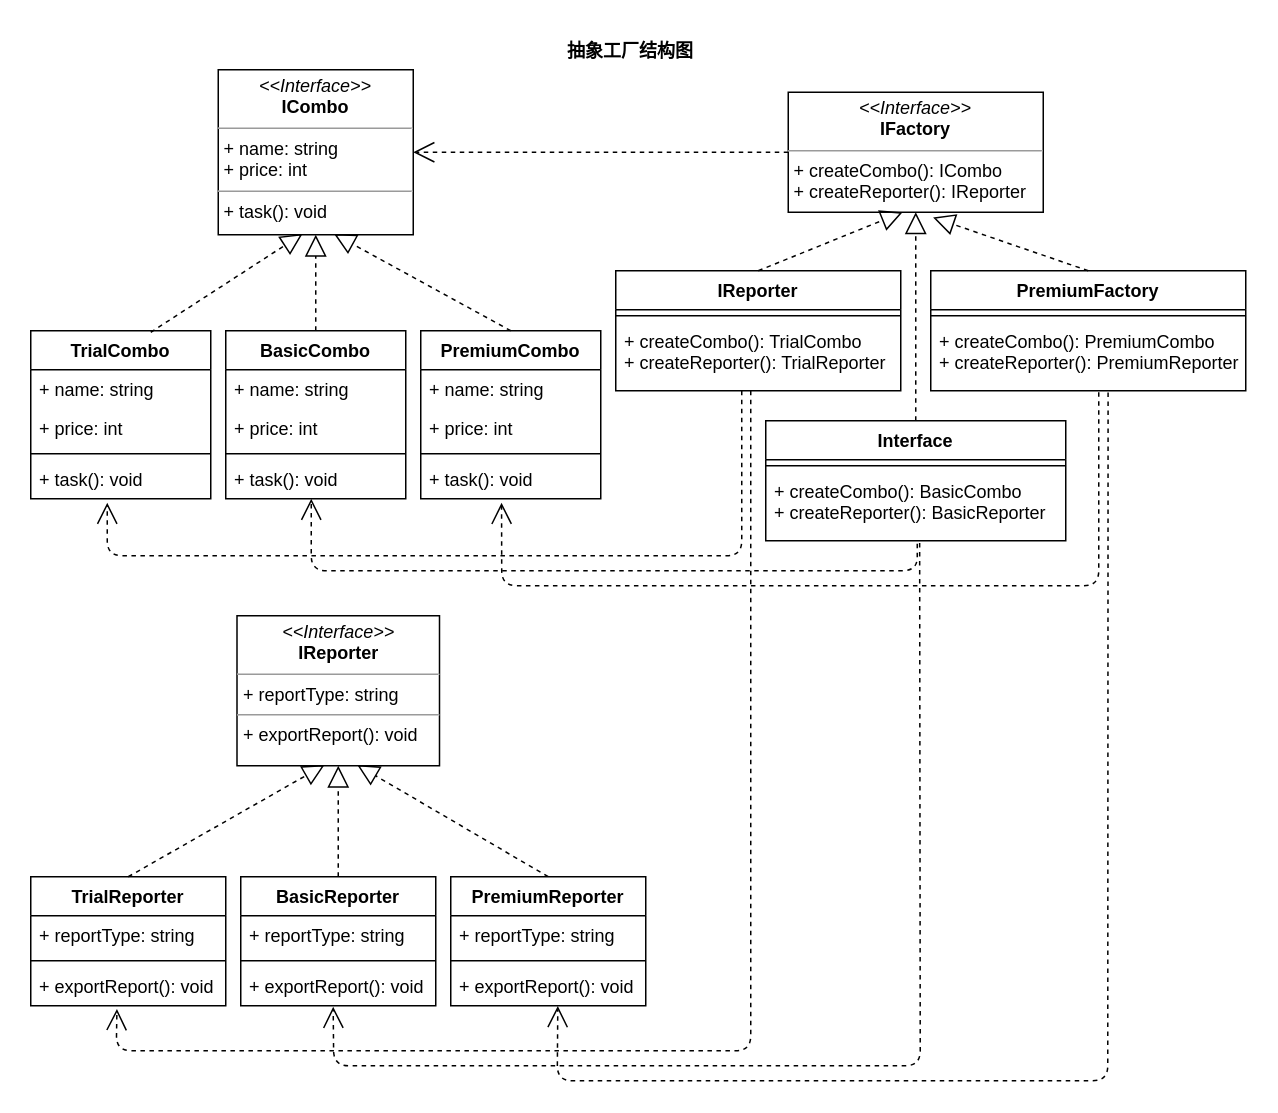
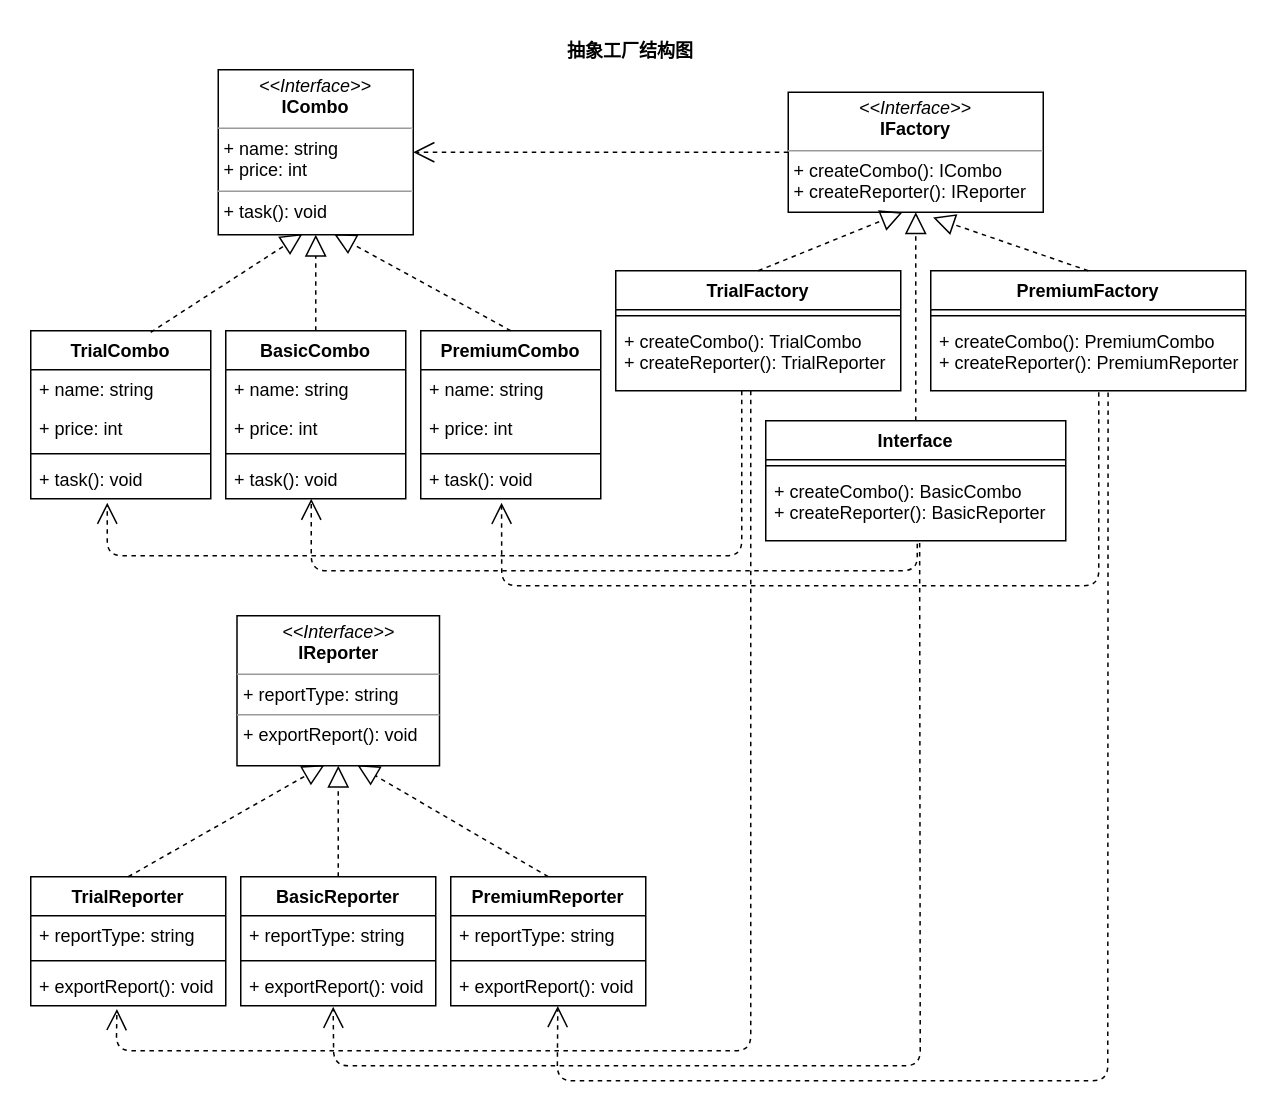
(758, 291) -> (758, 291)
